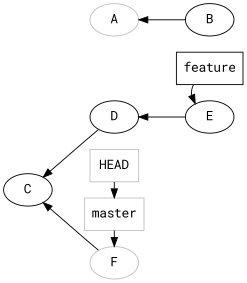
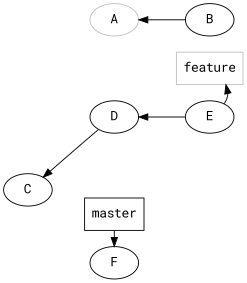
(210, 68) -> (210, 68)
(192, 90) -> (227, 99)
(114, 166) -> none
(114, 214) -> (114, 214)
(74, 229) -> none
(114, 263) -> (114, 263)
